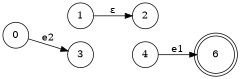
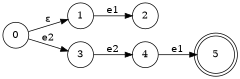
(113, 10) -> (113, 10)
none -> (45, 27)
none -> (109, 55)
(216, 55) -> (216, 55)
